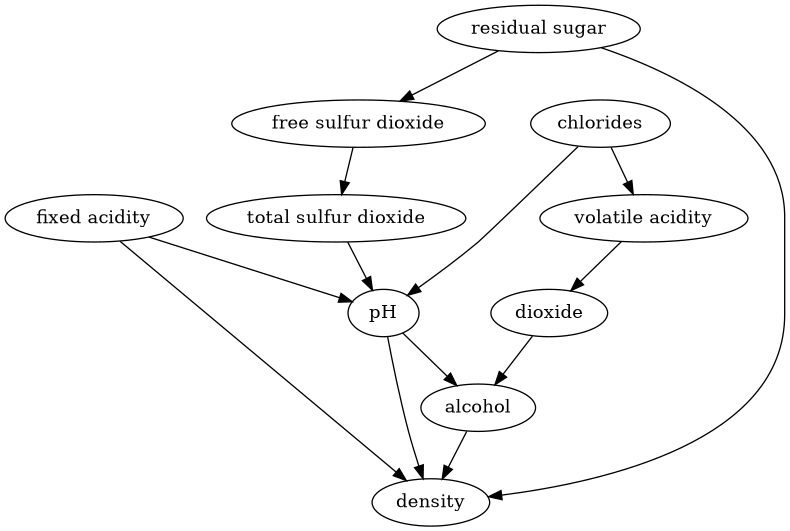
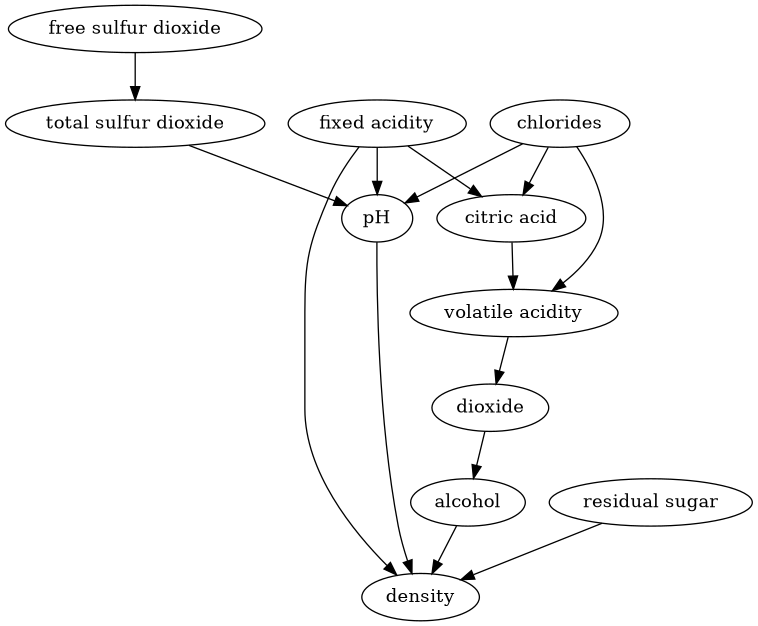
(455, 73) -> none
none -> (511, 218)
(425, 355) -> none
